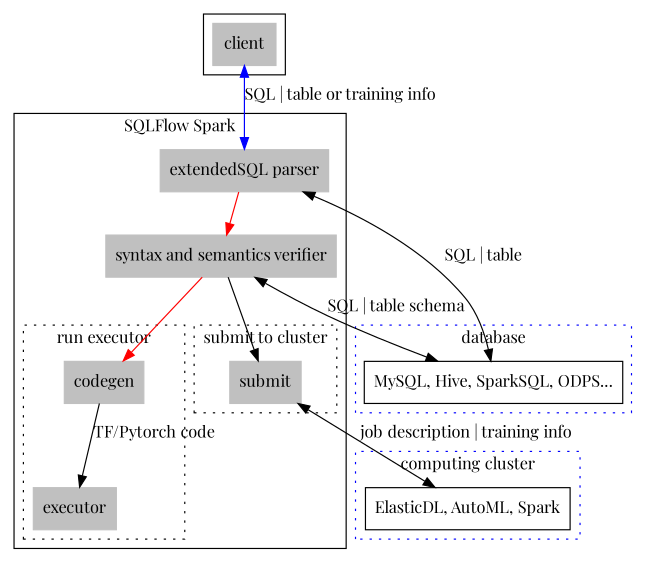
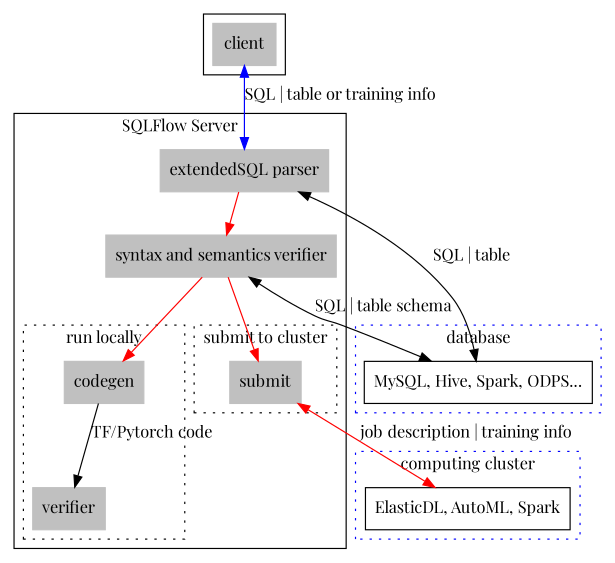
(180, 127) -> (180, 127)
(241, 313) -> (241, 313)
(104, 339) -> (104, 339)
(494, 382) -> (478, 382)
(364, 444) -> (364, 444)
(75, 509) -> (69, 509)
